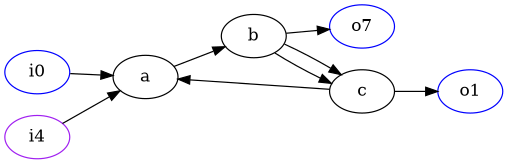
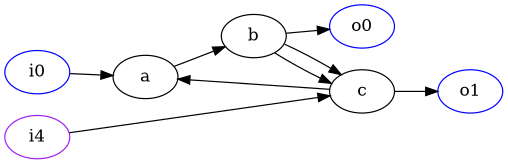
(362, 26) -> (362, 26)
(86, 110) -> (194, 115)
